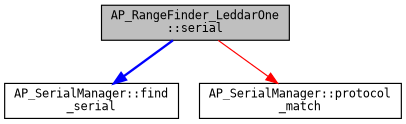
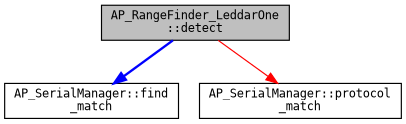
(195, 23) -> (195, 23)
(92, 101) -> (92, 101)
